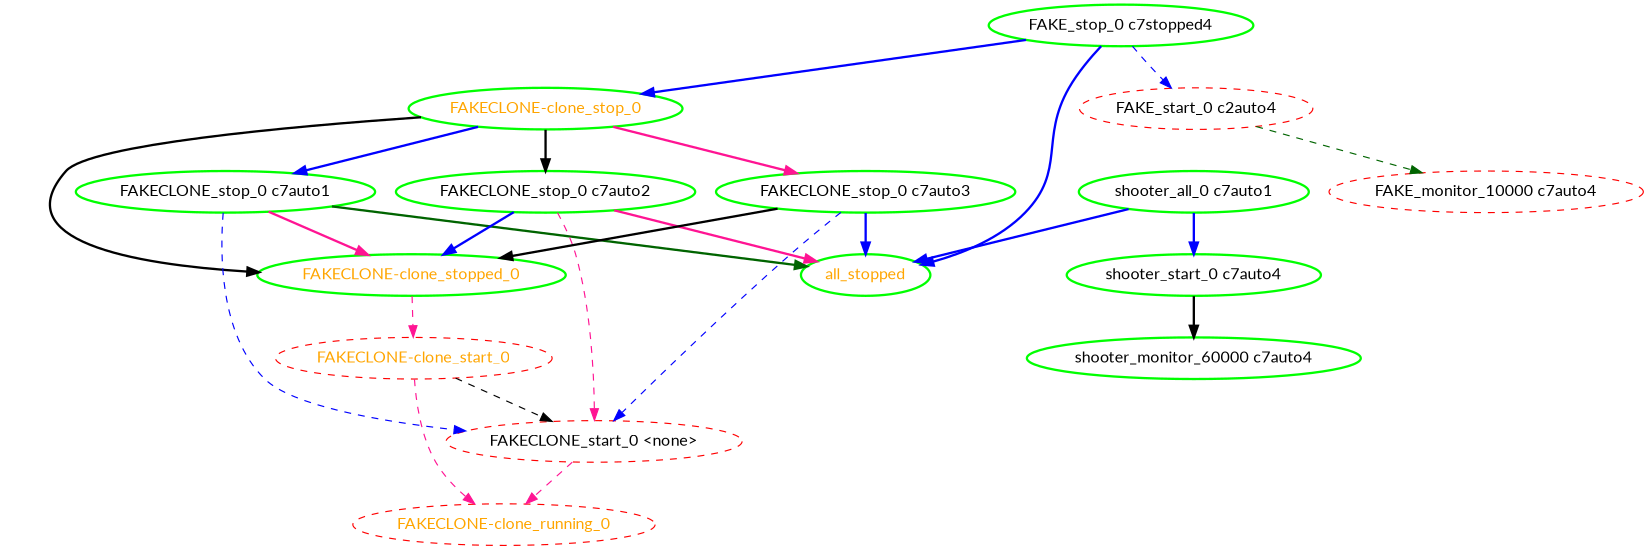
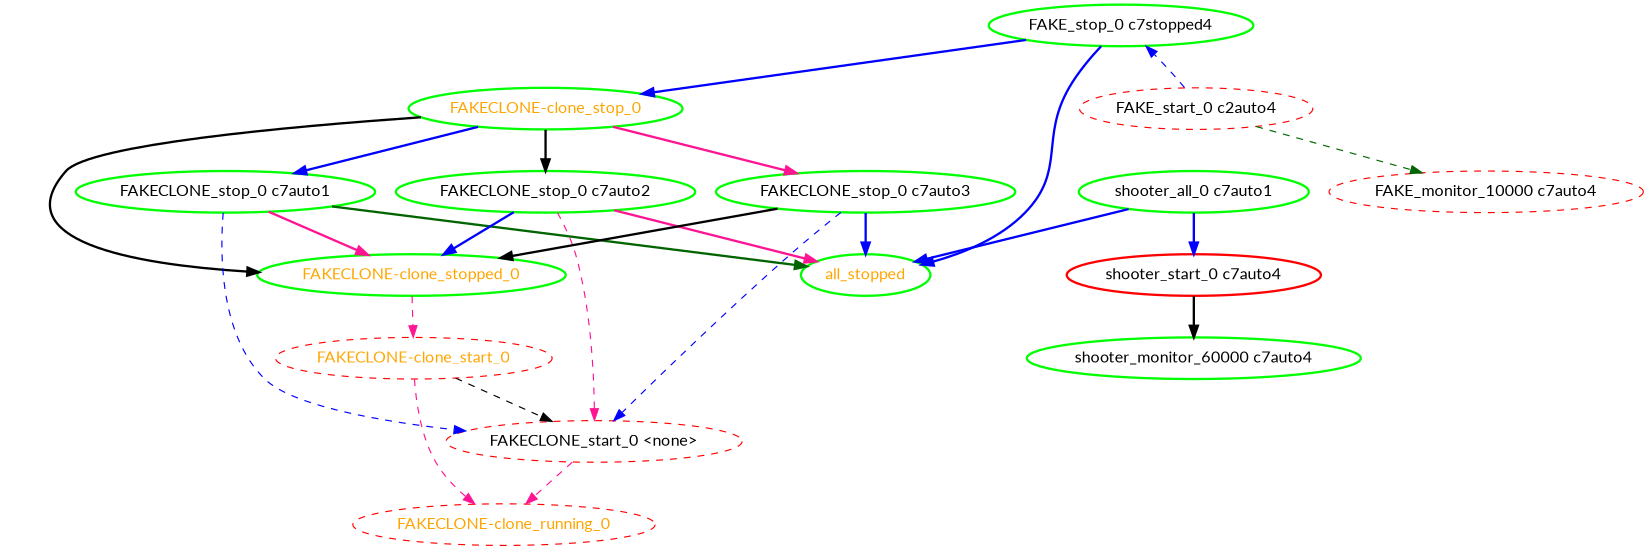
(1147, 63) -> (1170, 71)
(1194, 275) -> (1194, 275)
